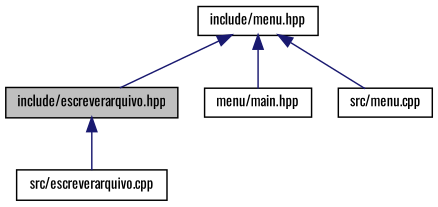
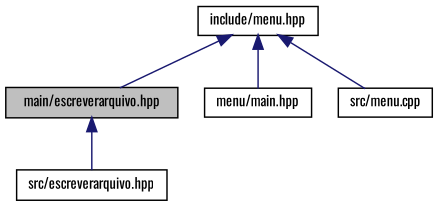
(92, 103) -> (92, 103)
(92, 185) -> (92, 185)
